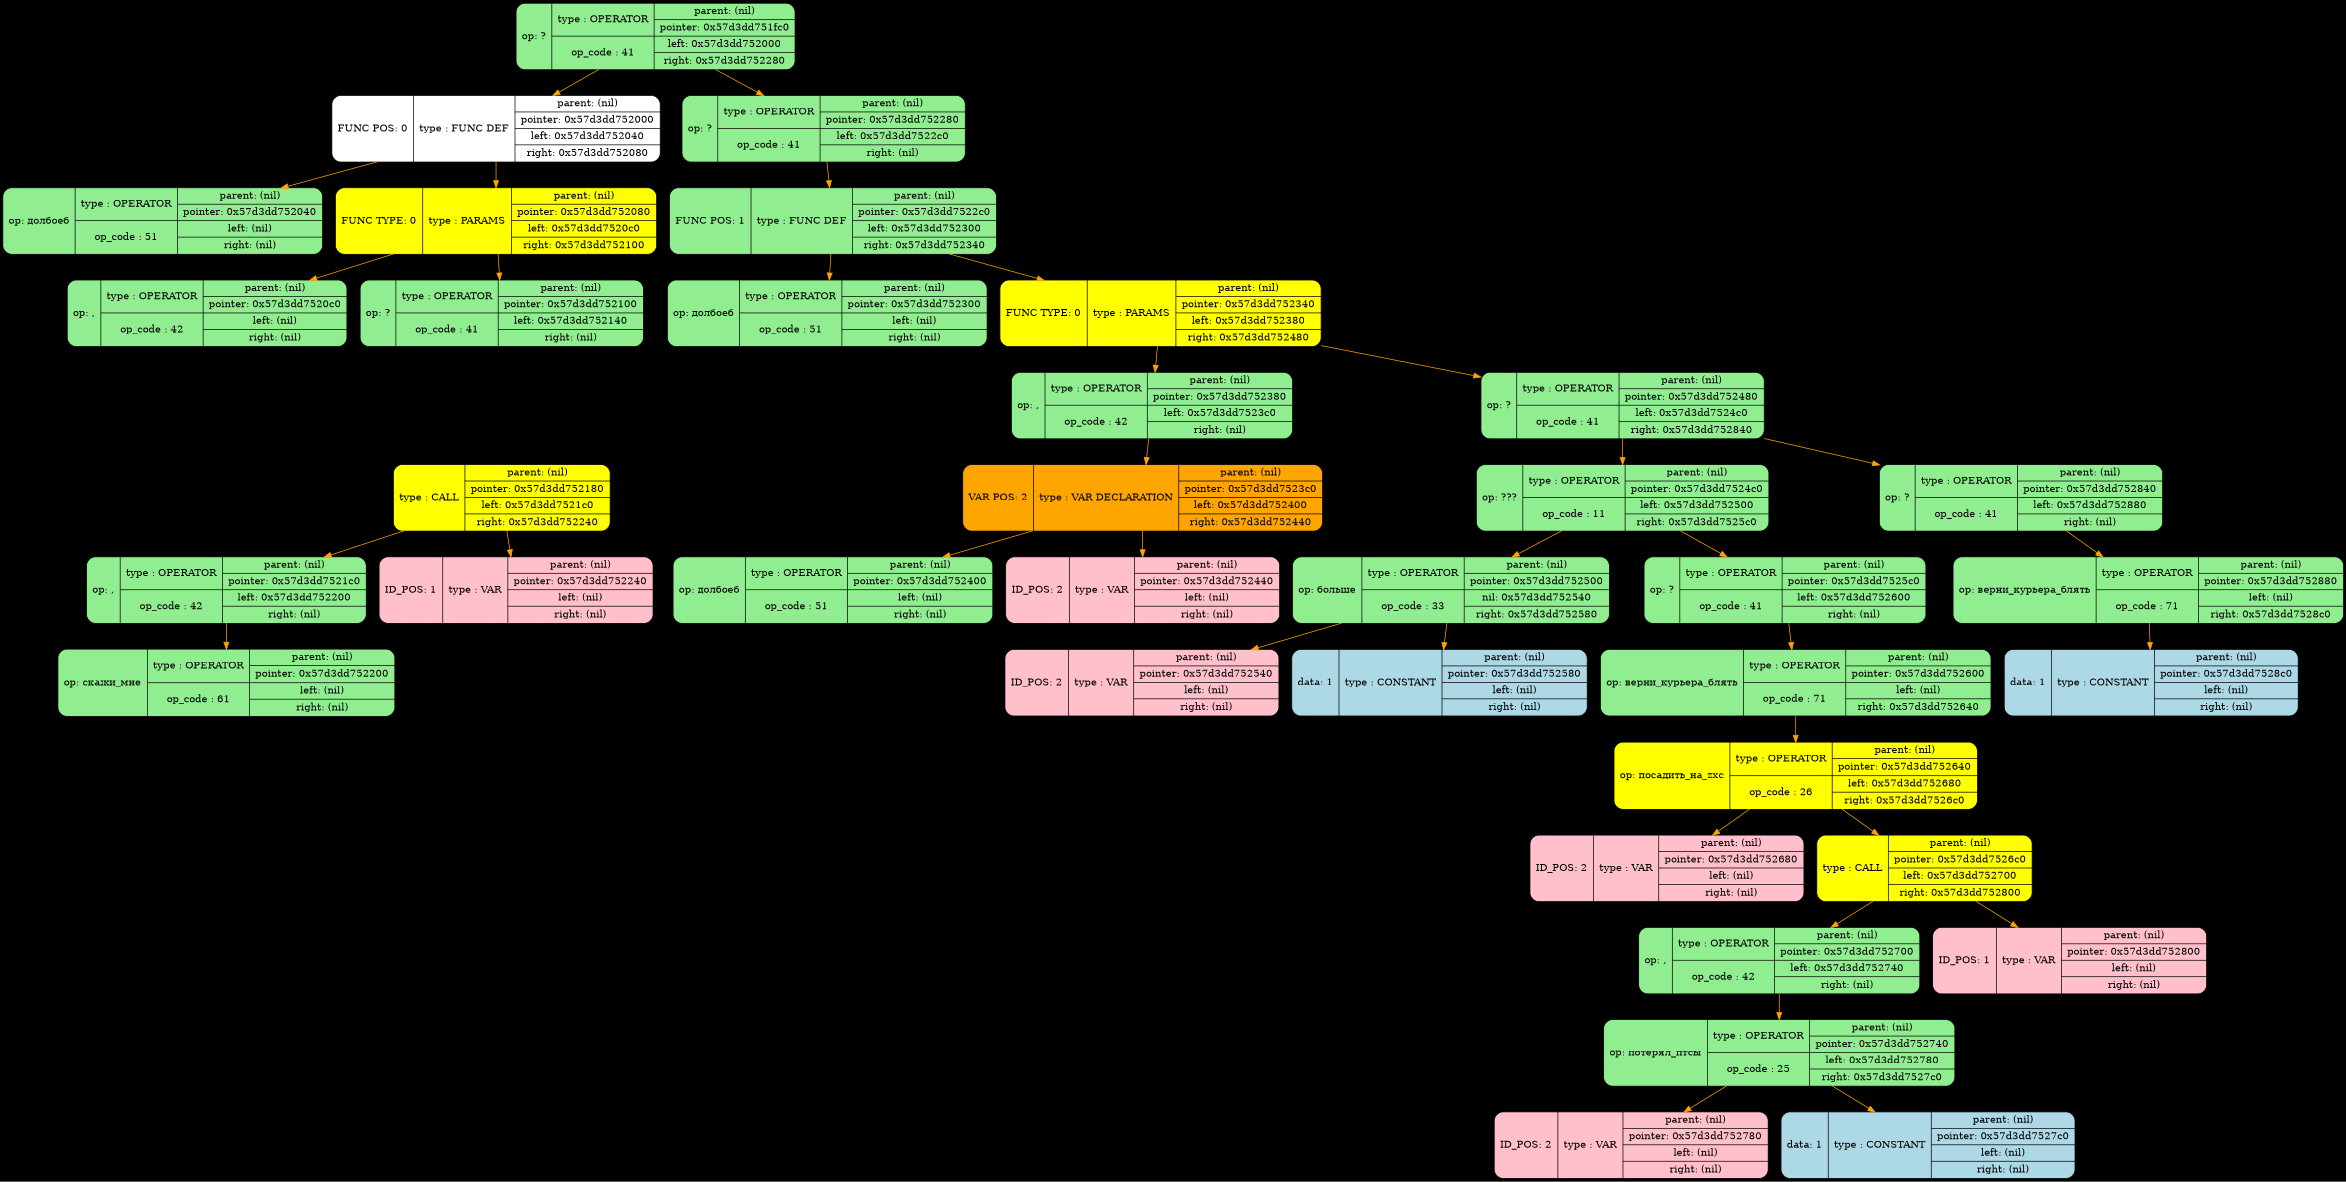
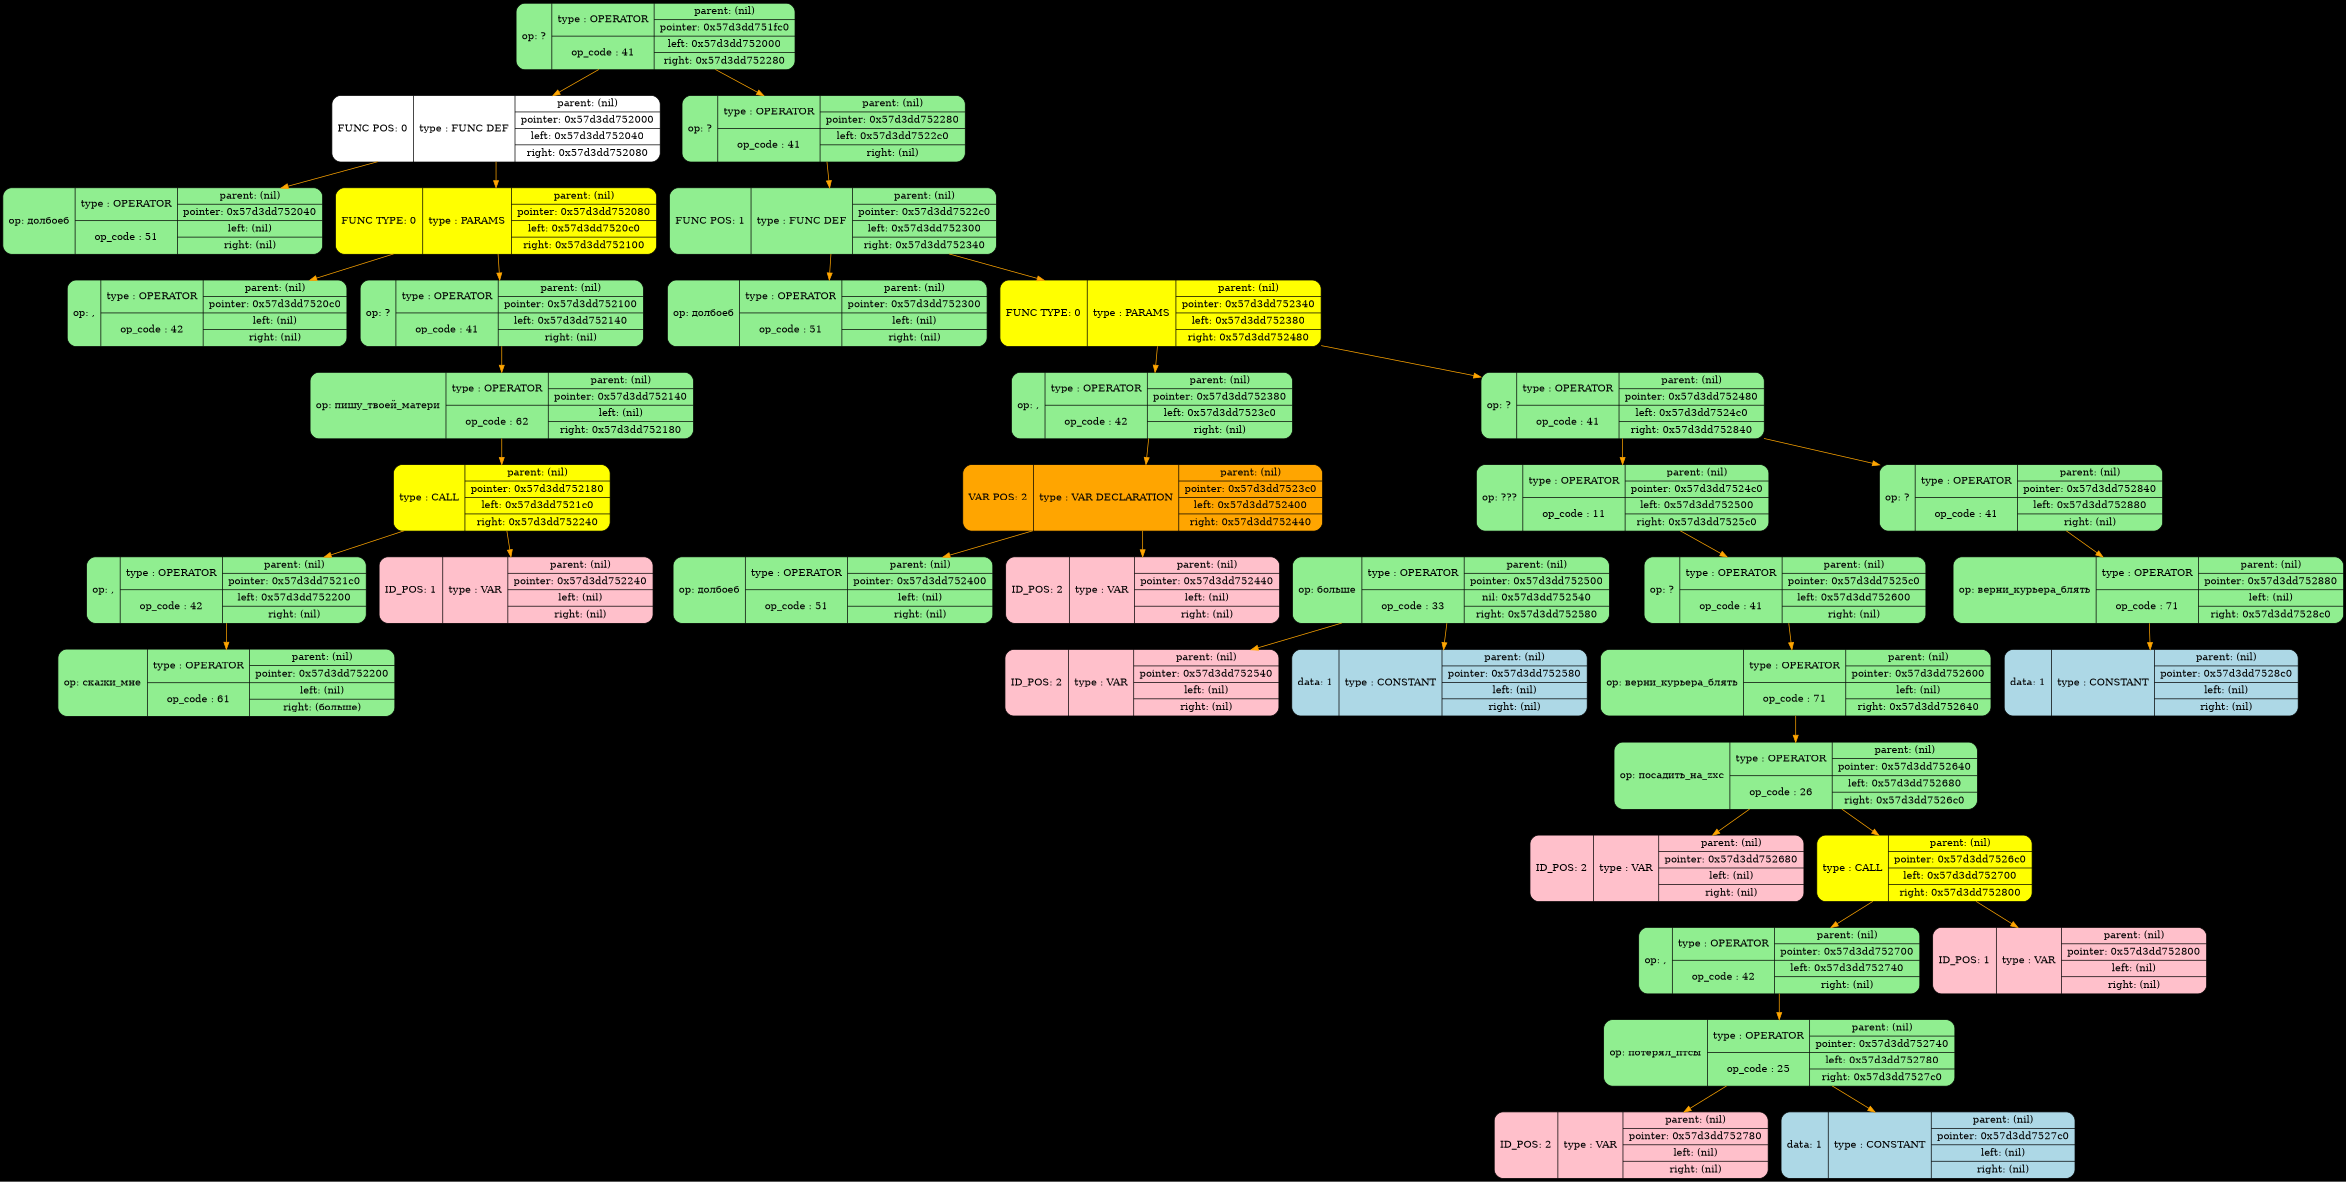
none -> (502, 406)
(1540, 542) -> none
(322, 707) -> (322, 707)
(1796, 776) -> (1796, 776)
